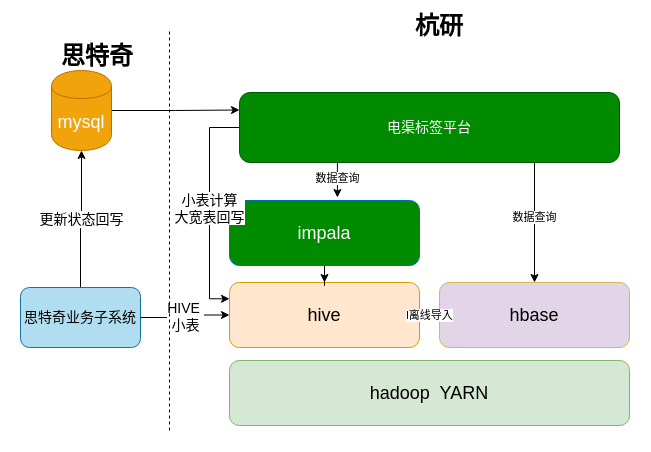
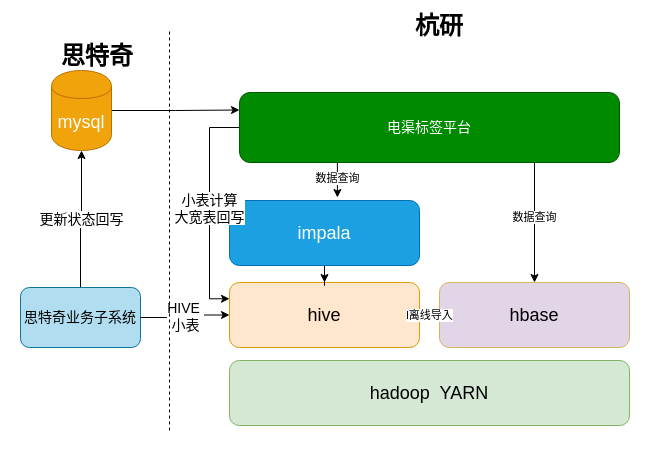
(325, 233) -> (325, 233)
